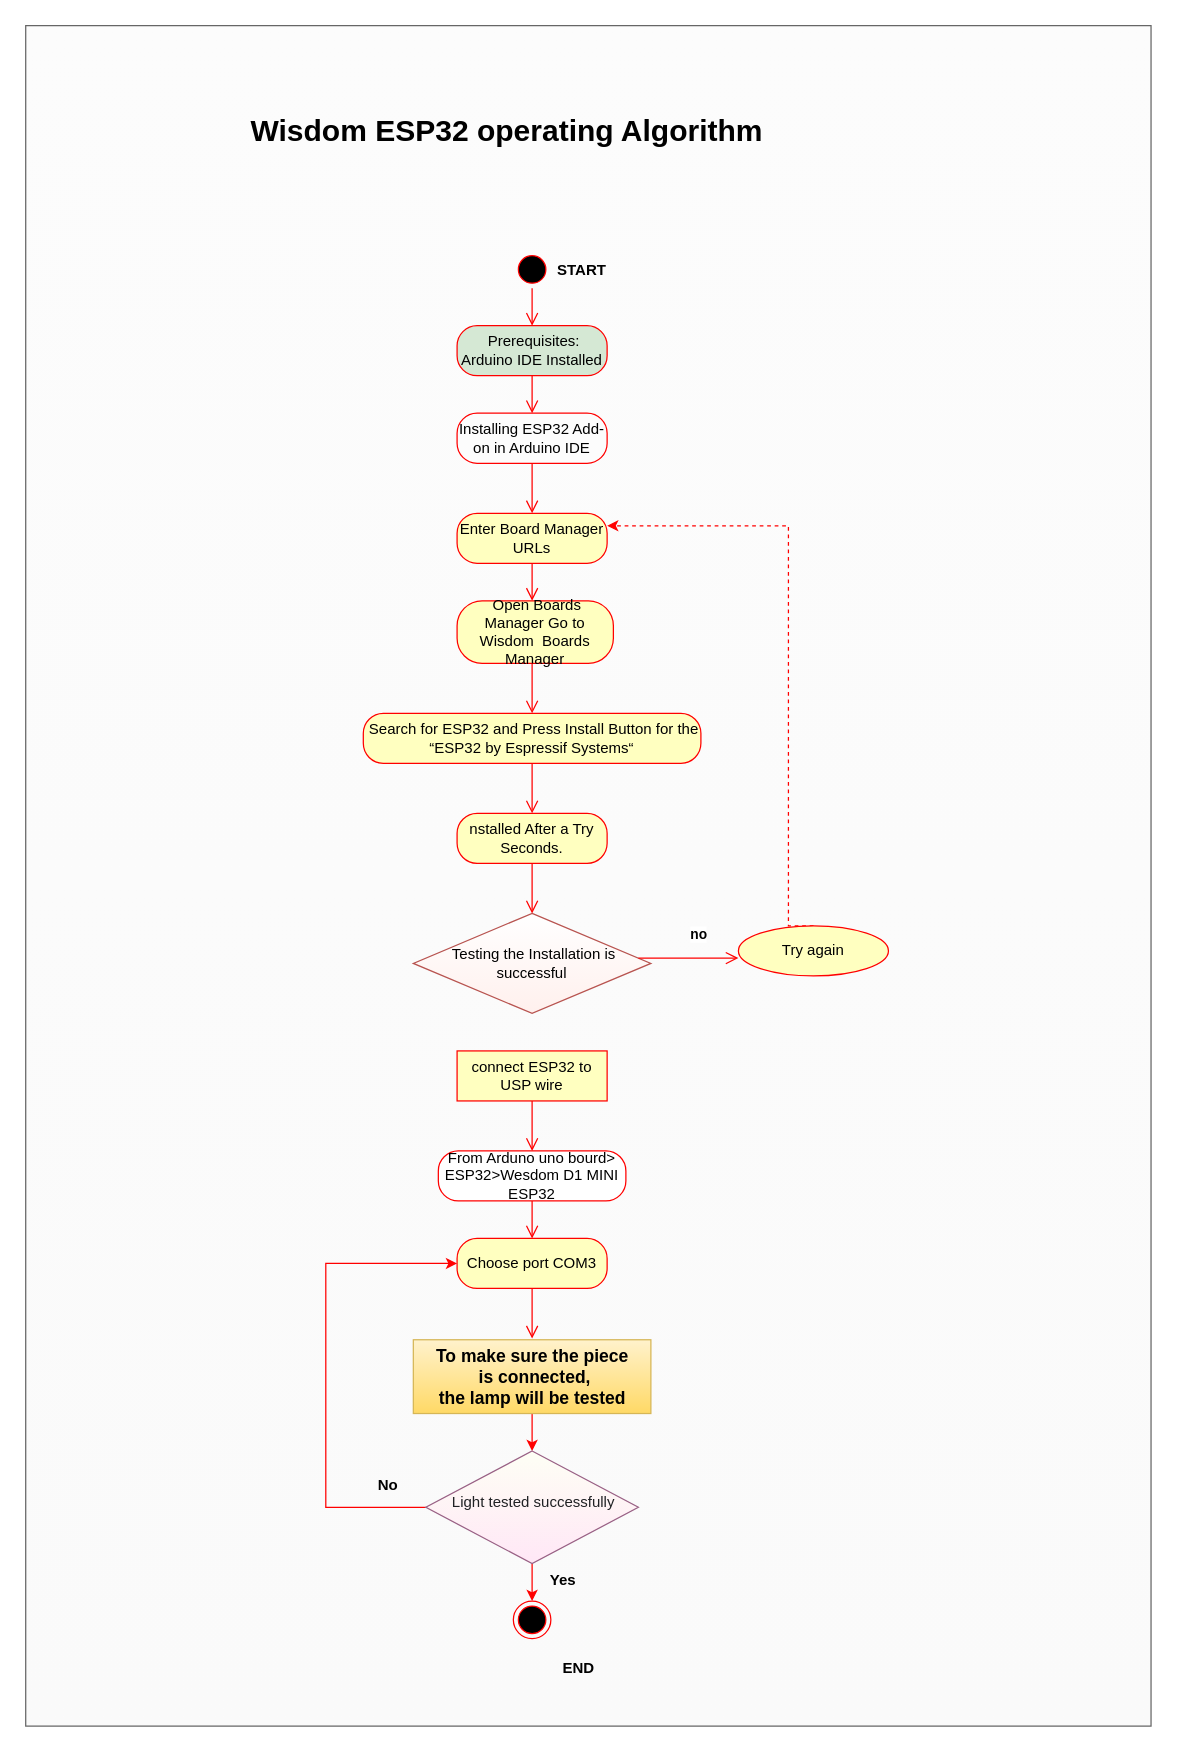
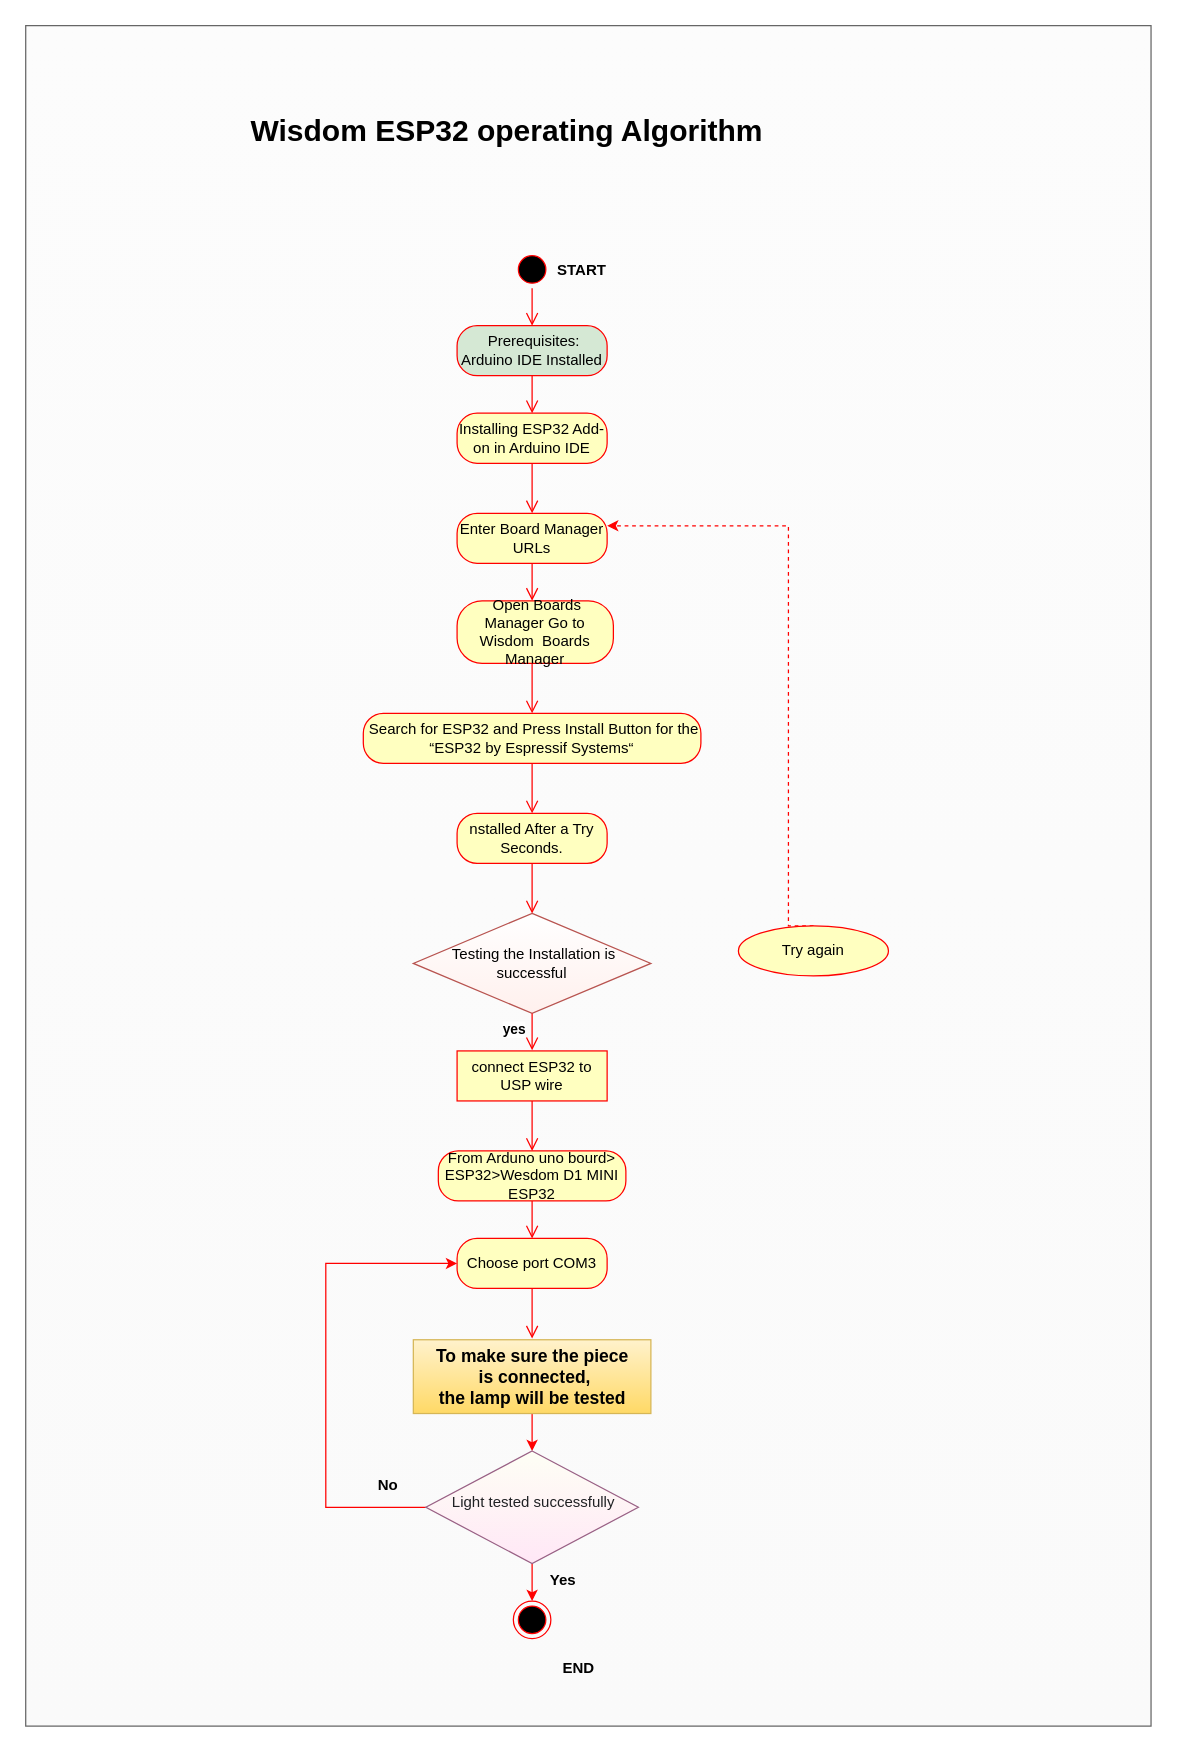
(532, 438) -> (532, 438)
(686, 958) -> none
none -> (532, 1030)
(532, 1176) -> (532, 1176)
